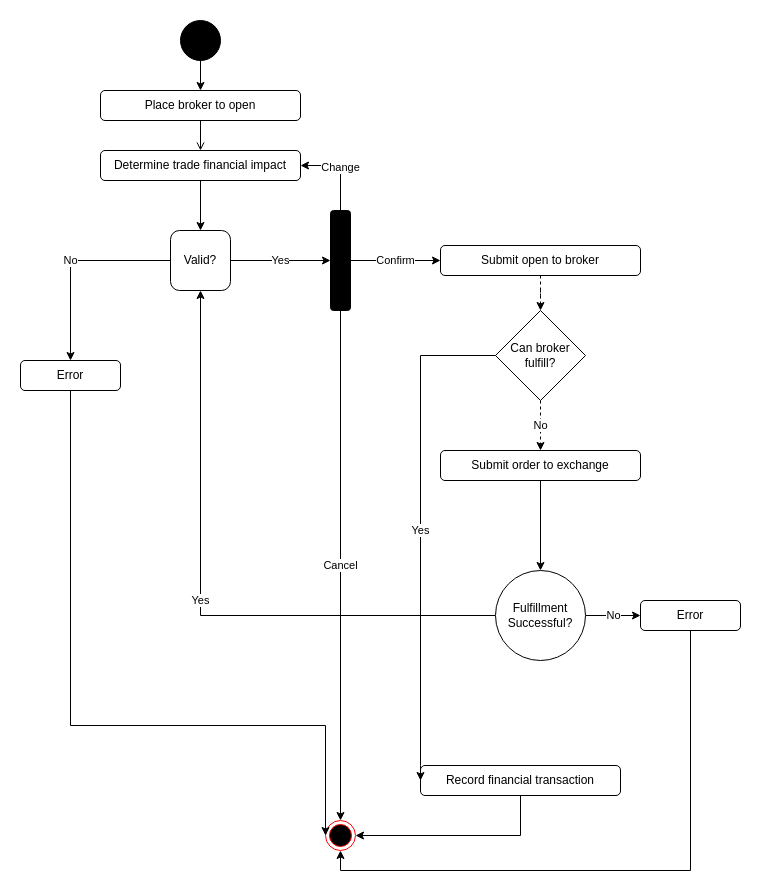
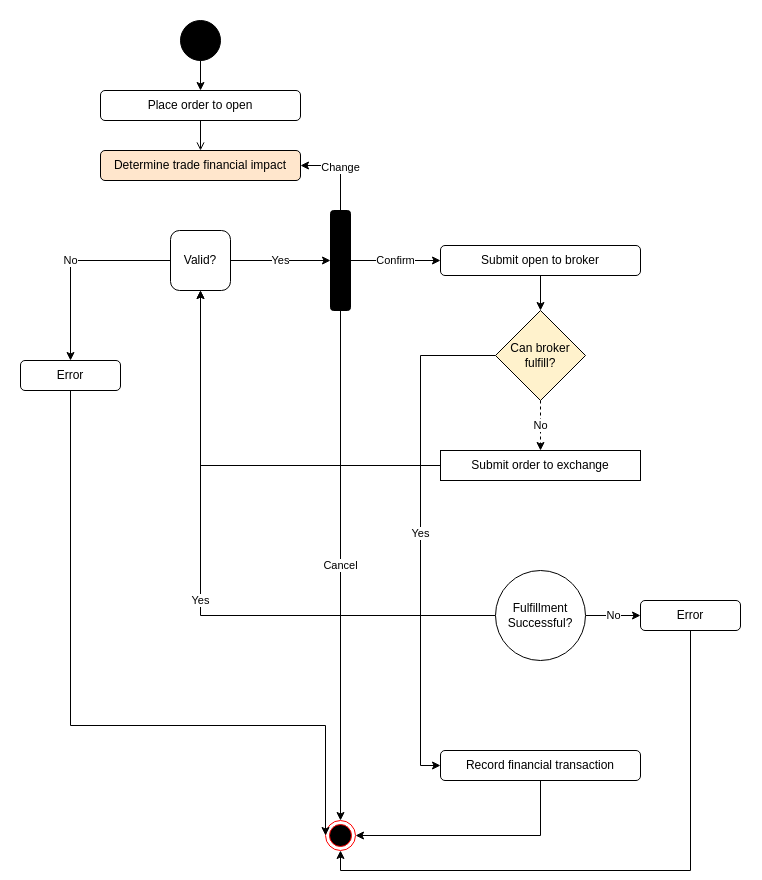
(201, 106) -> (201, 106)
(201, 166) -> (201, 166)
(201, 202) -> none
(541, 294) -> (541, 294)
(541, 356) -> (541, 356)
(541, 466) -> (541, 466)
(541, 522) -> (322, 466)
(521, 781) -> (541, 766)
